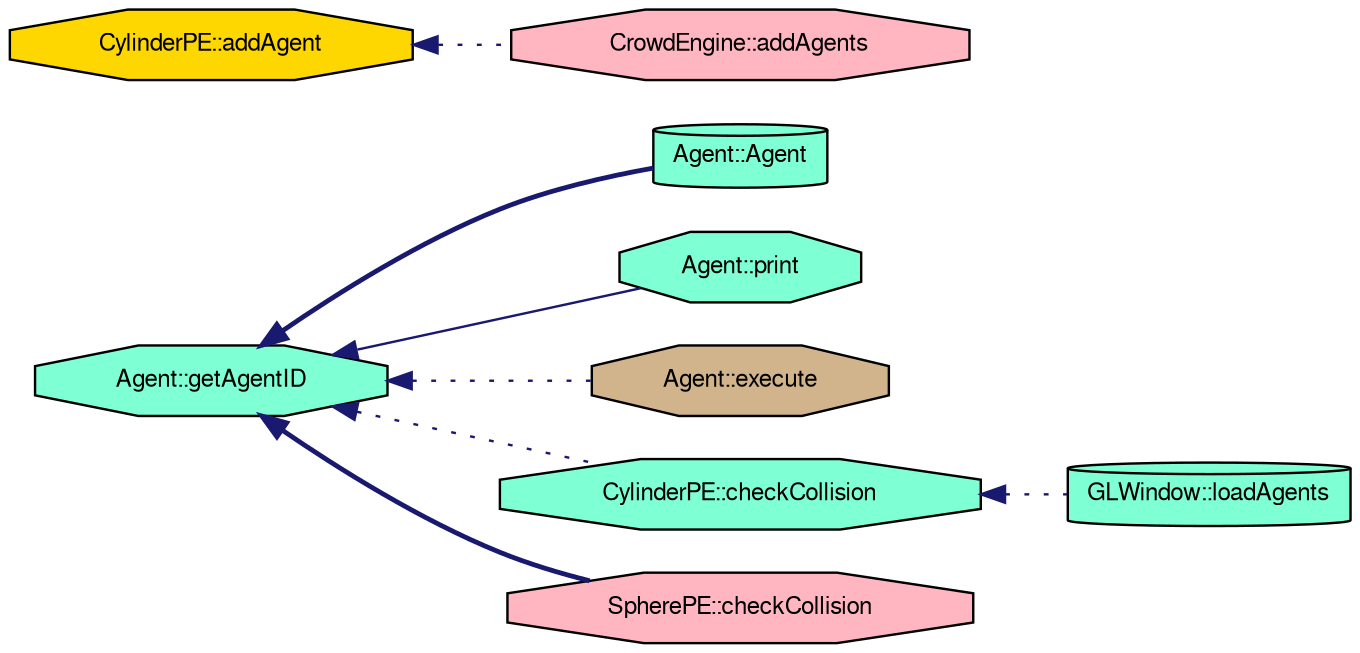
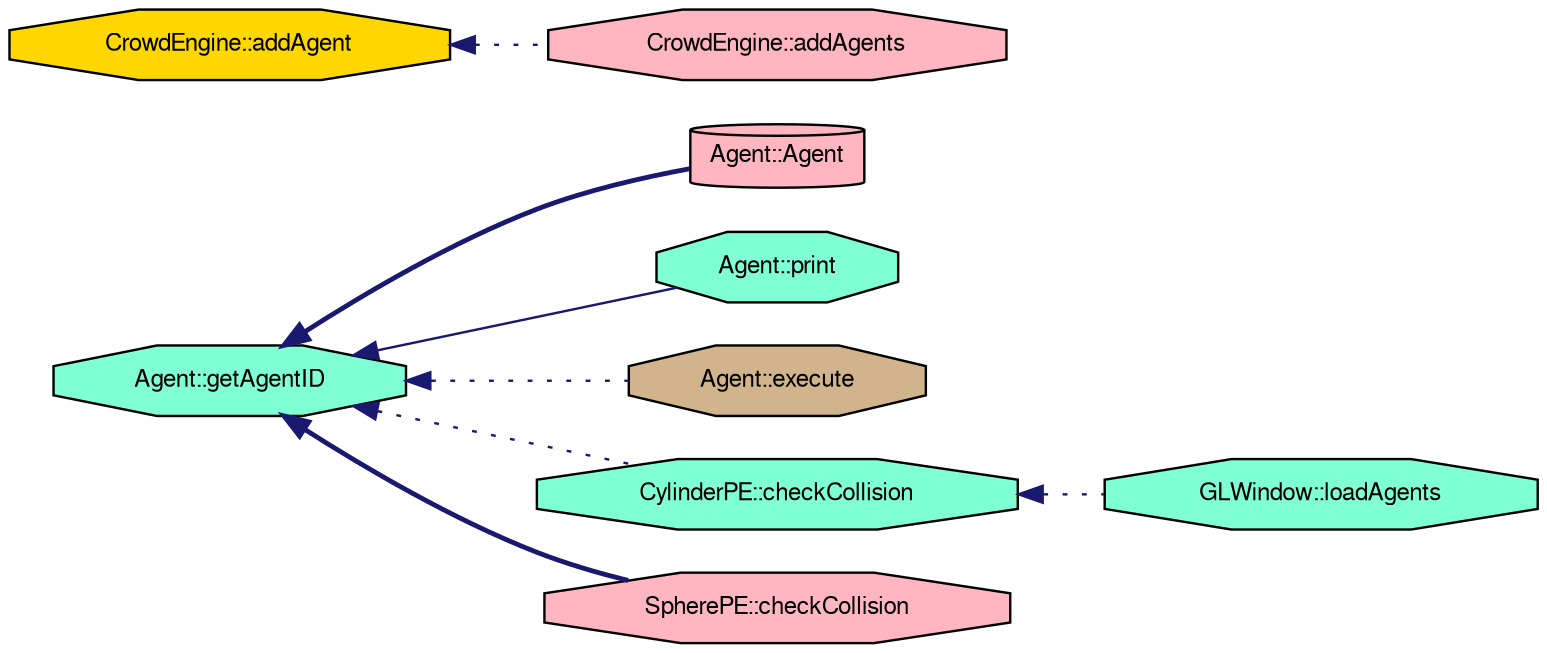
(211, 45) -> (230, 45)
(740, 156) -> (777, 156)
(1209, 494) -> (1321, 494)
